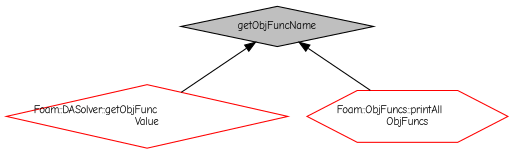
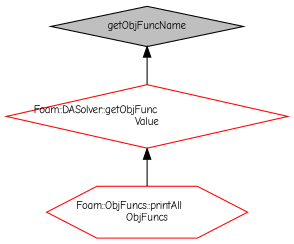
(339, 69) -> (147, 173)
